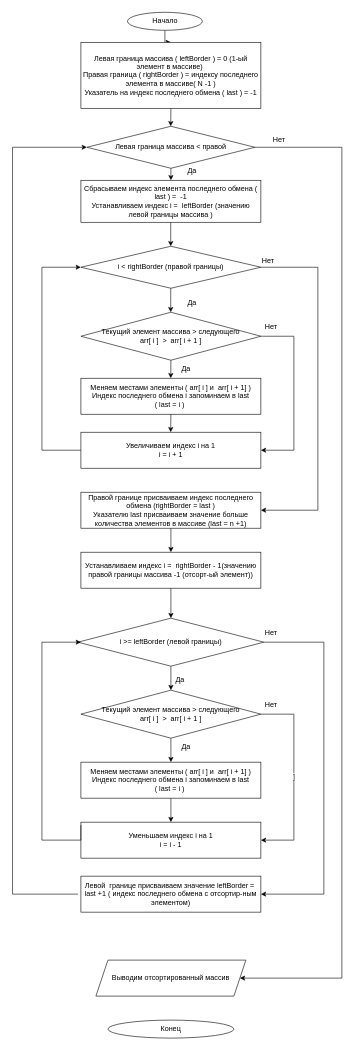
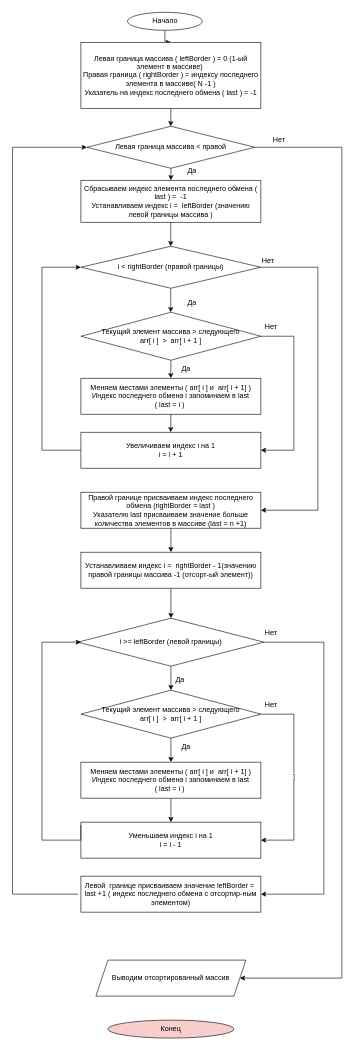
(171, 1029) -> (171, 1029)
